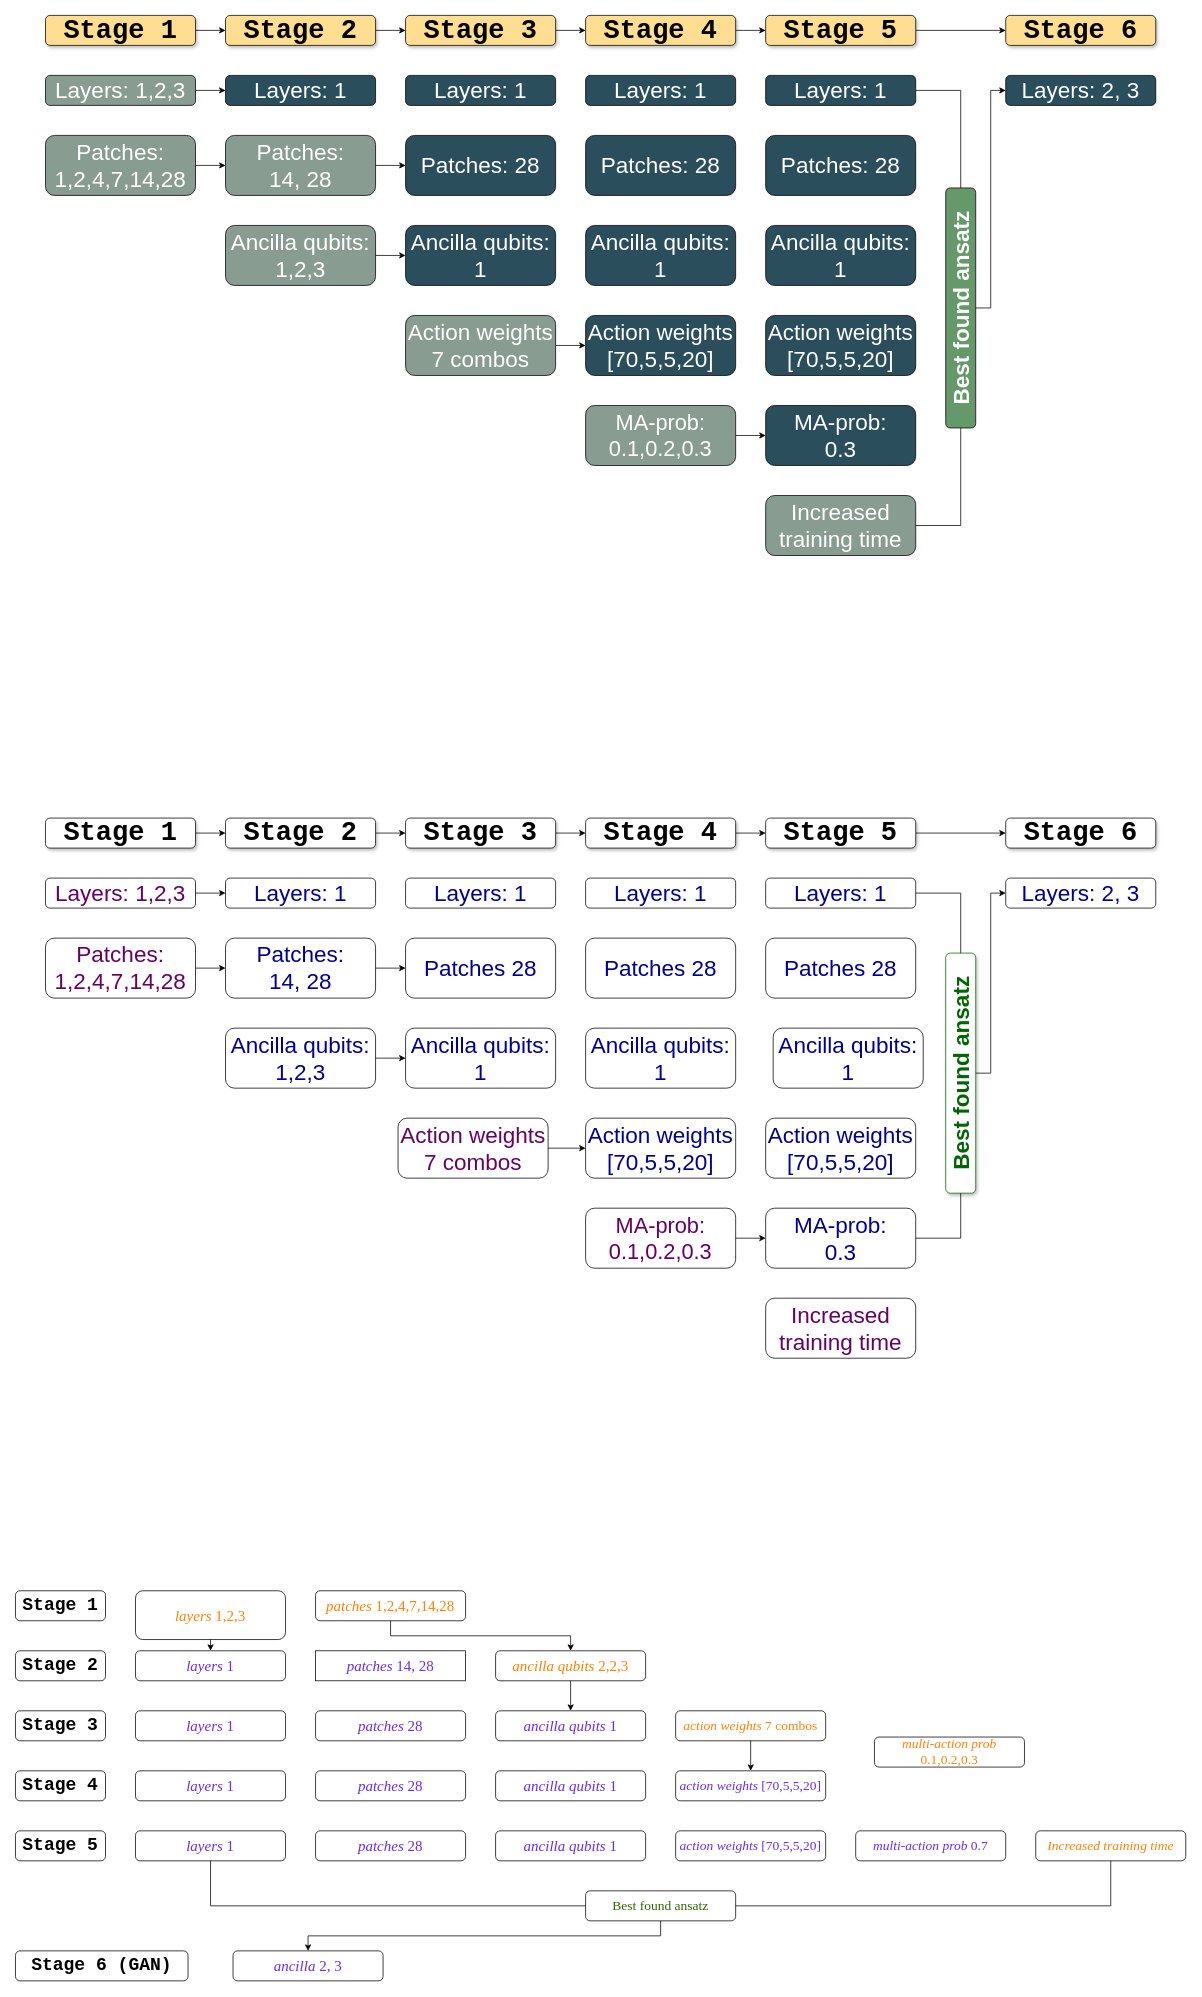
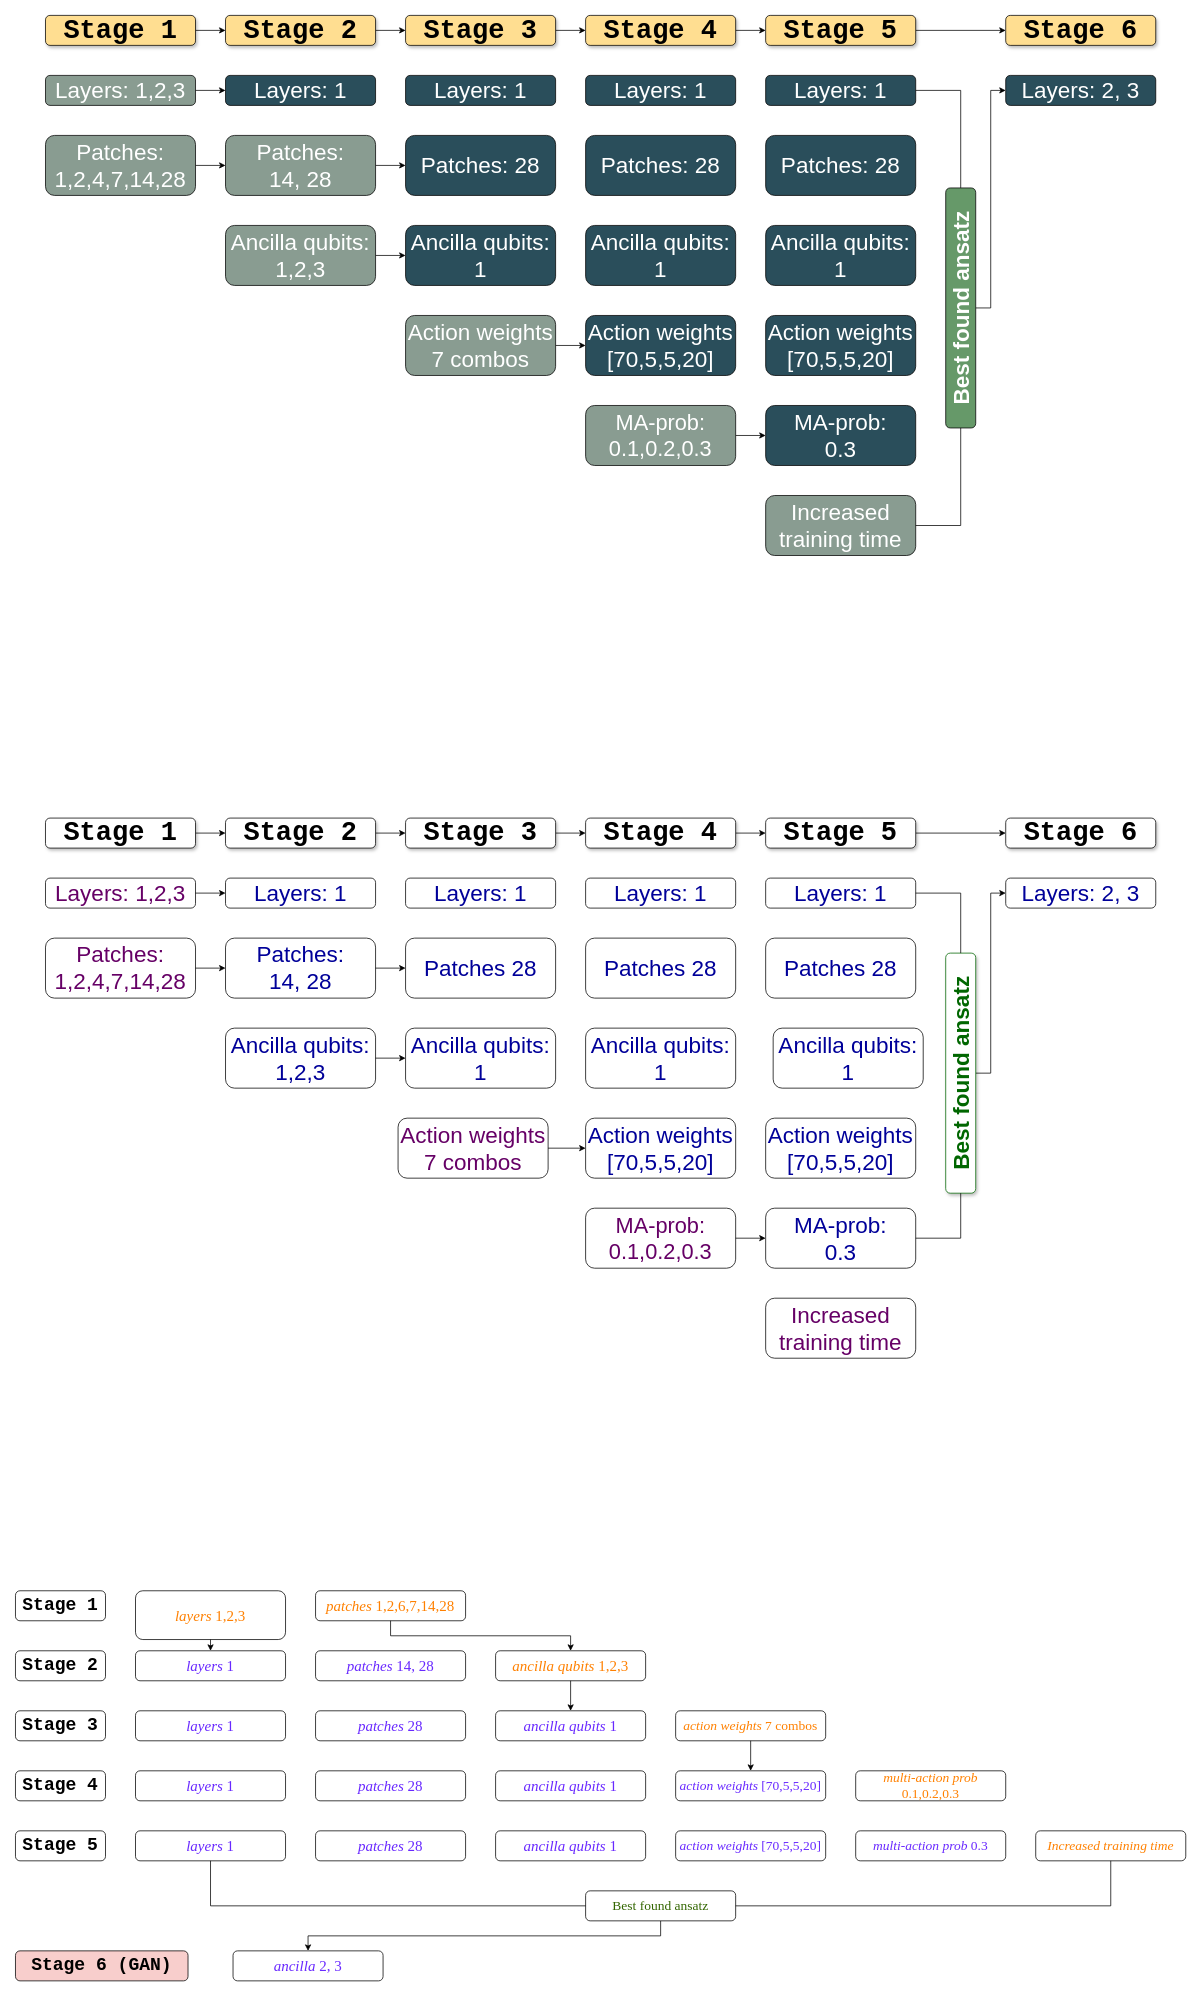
(390, 1605) -> (390, 1605)
(390, 1665) -> (390, 1665)
(570, 1665) -> (570, 1665)
(949, 1752) -> (930, 1785)
(930, 1845) -> (930, 1845)
(102, 1965) -> (102, 1965)
